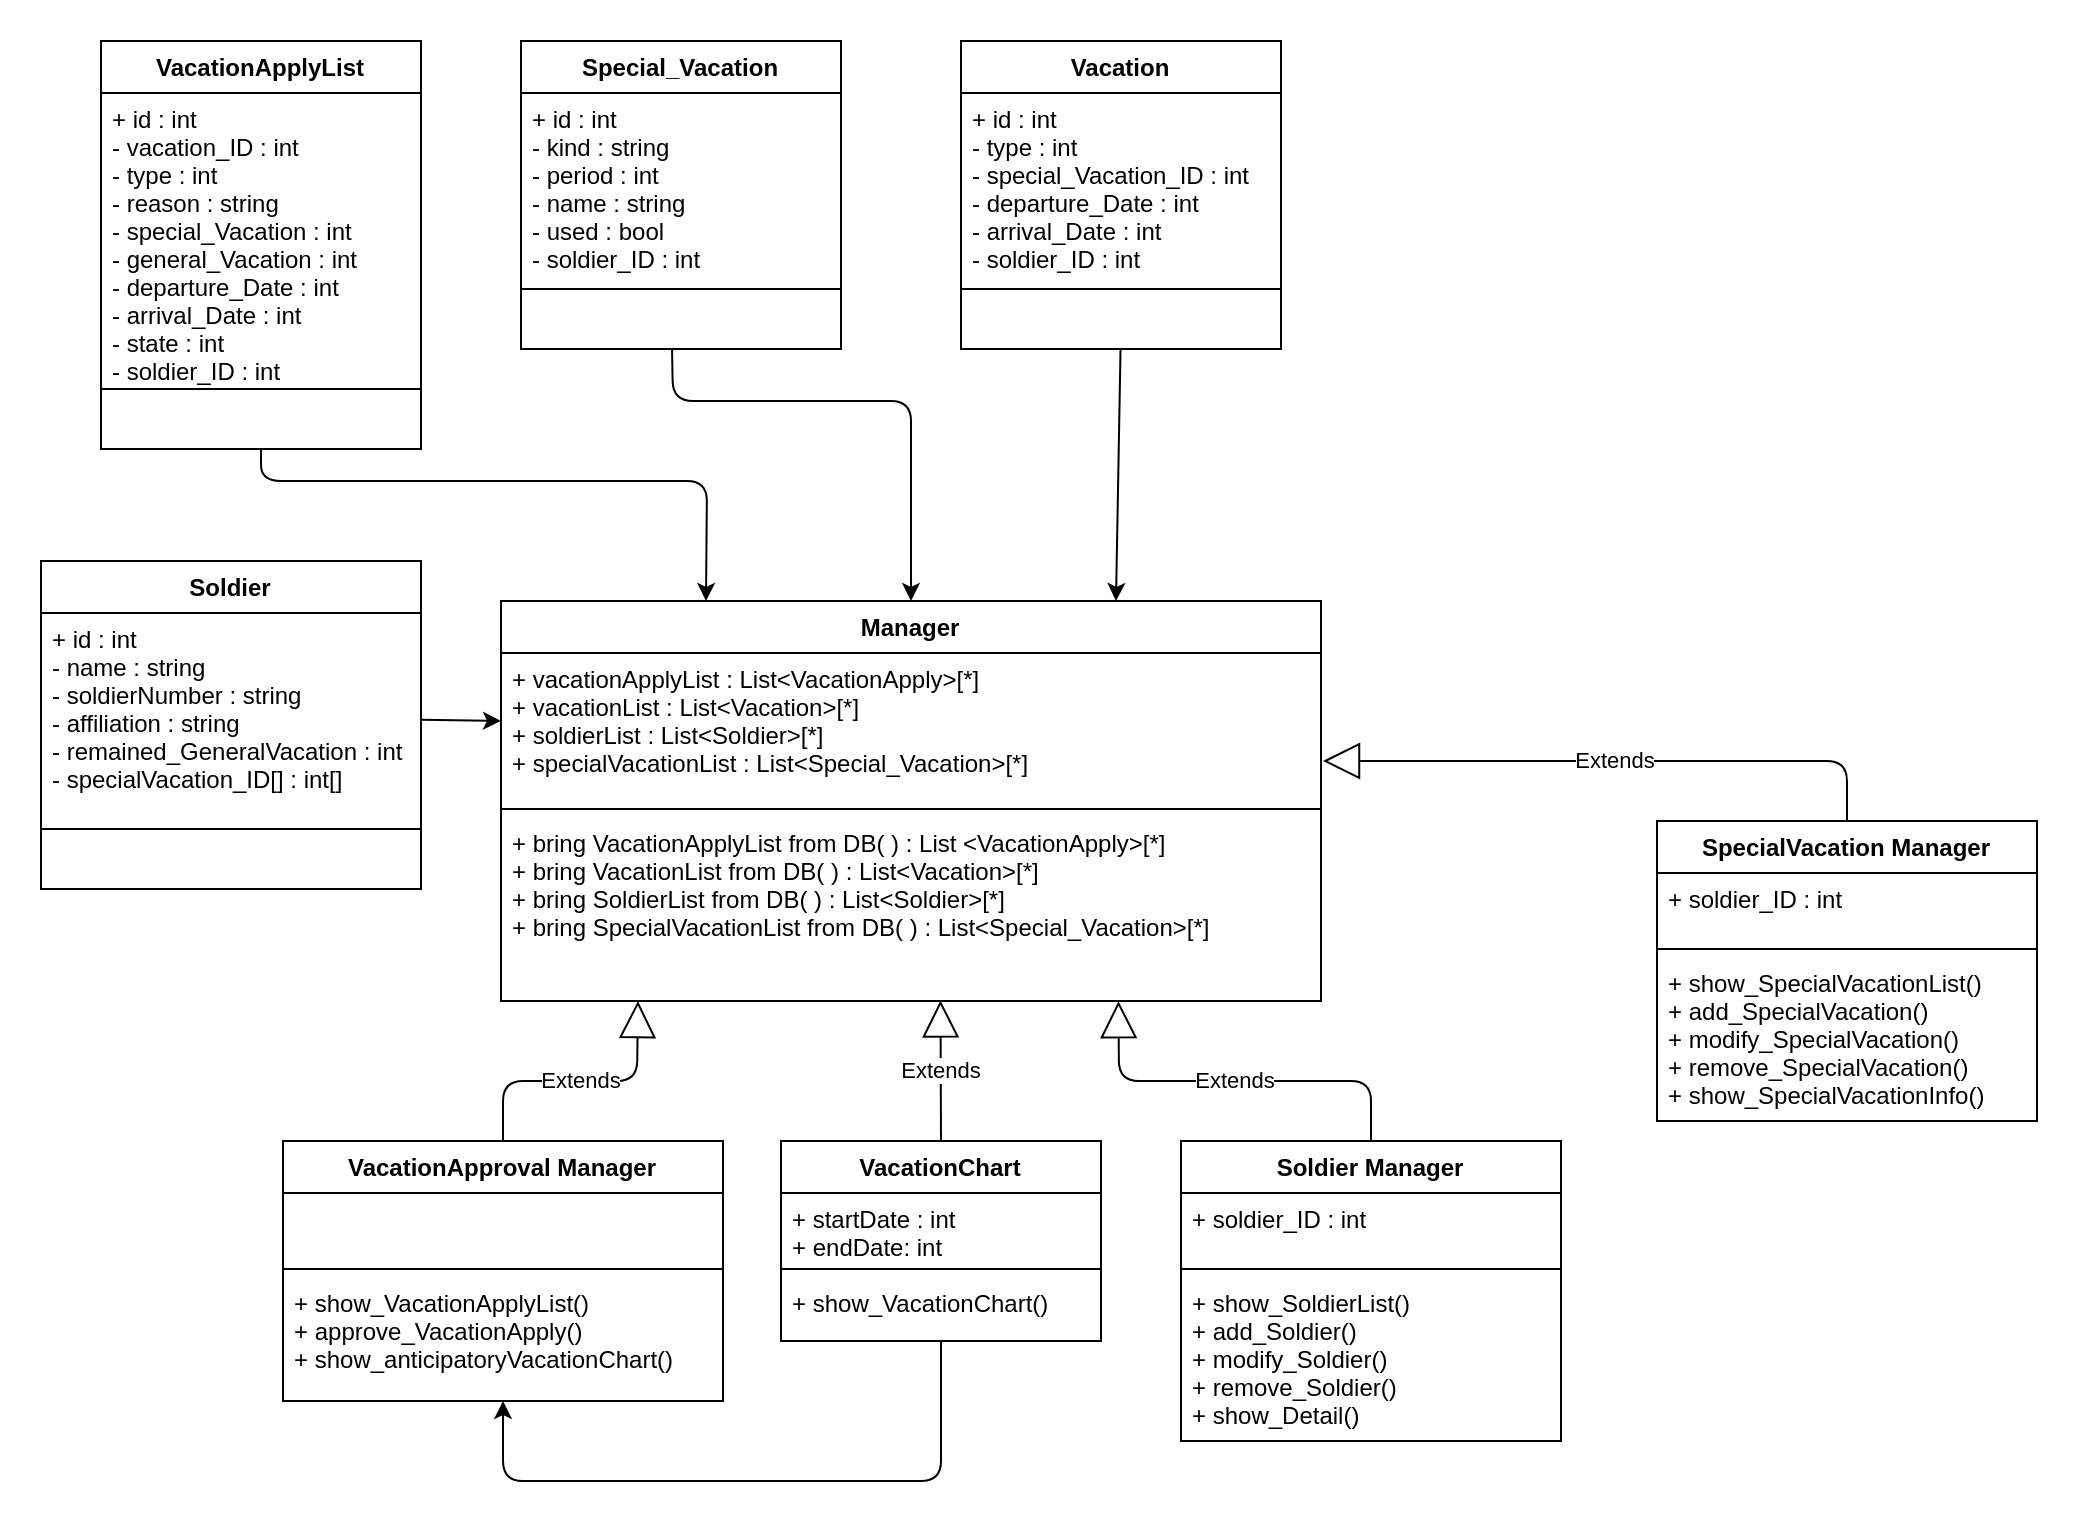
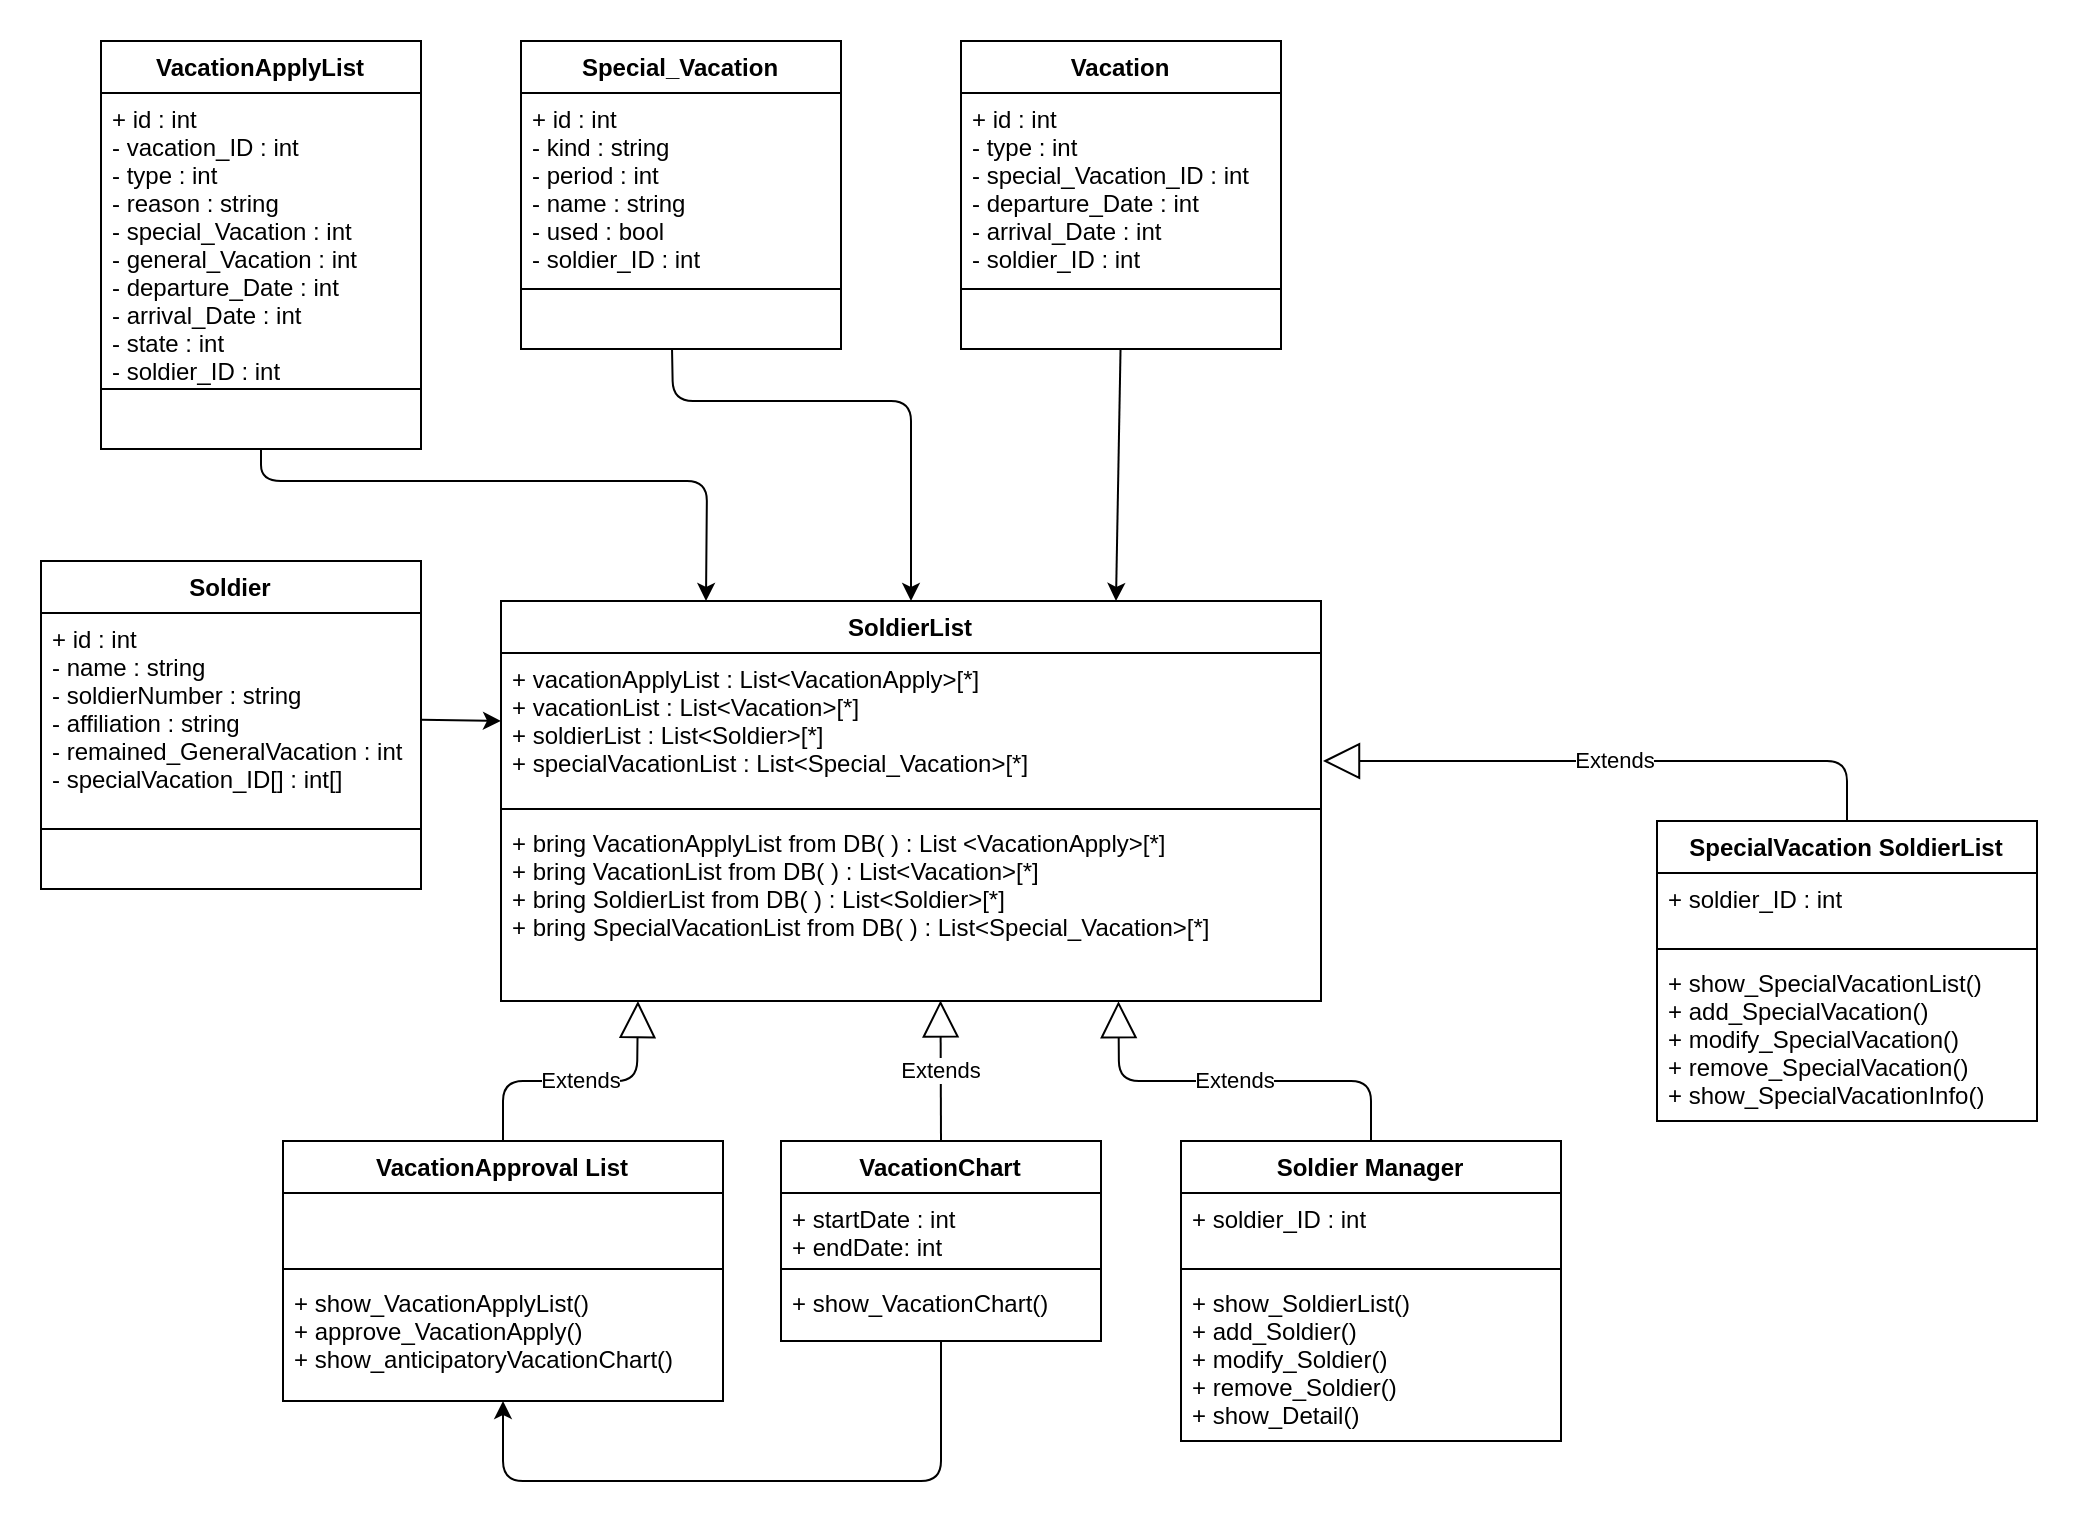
(910, 628) -> (910, 628)
(1846, 848) -> (1846, 848)
(502, 1168) -> (502, 1168)
